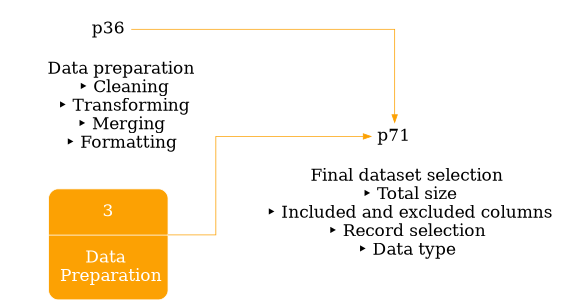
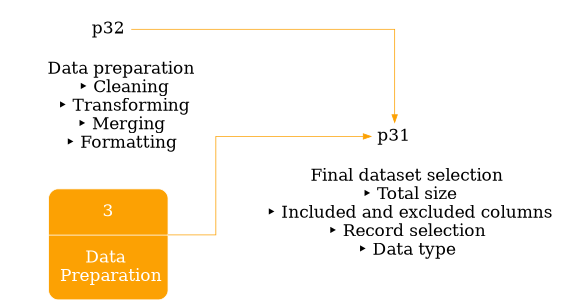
(108, 29) -> (108, 29)
(394, 136) -> (394, 136)
